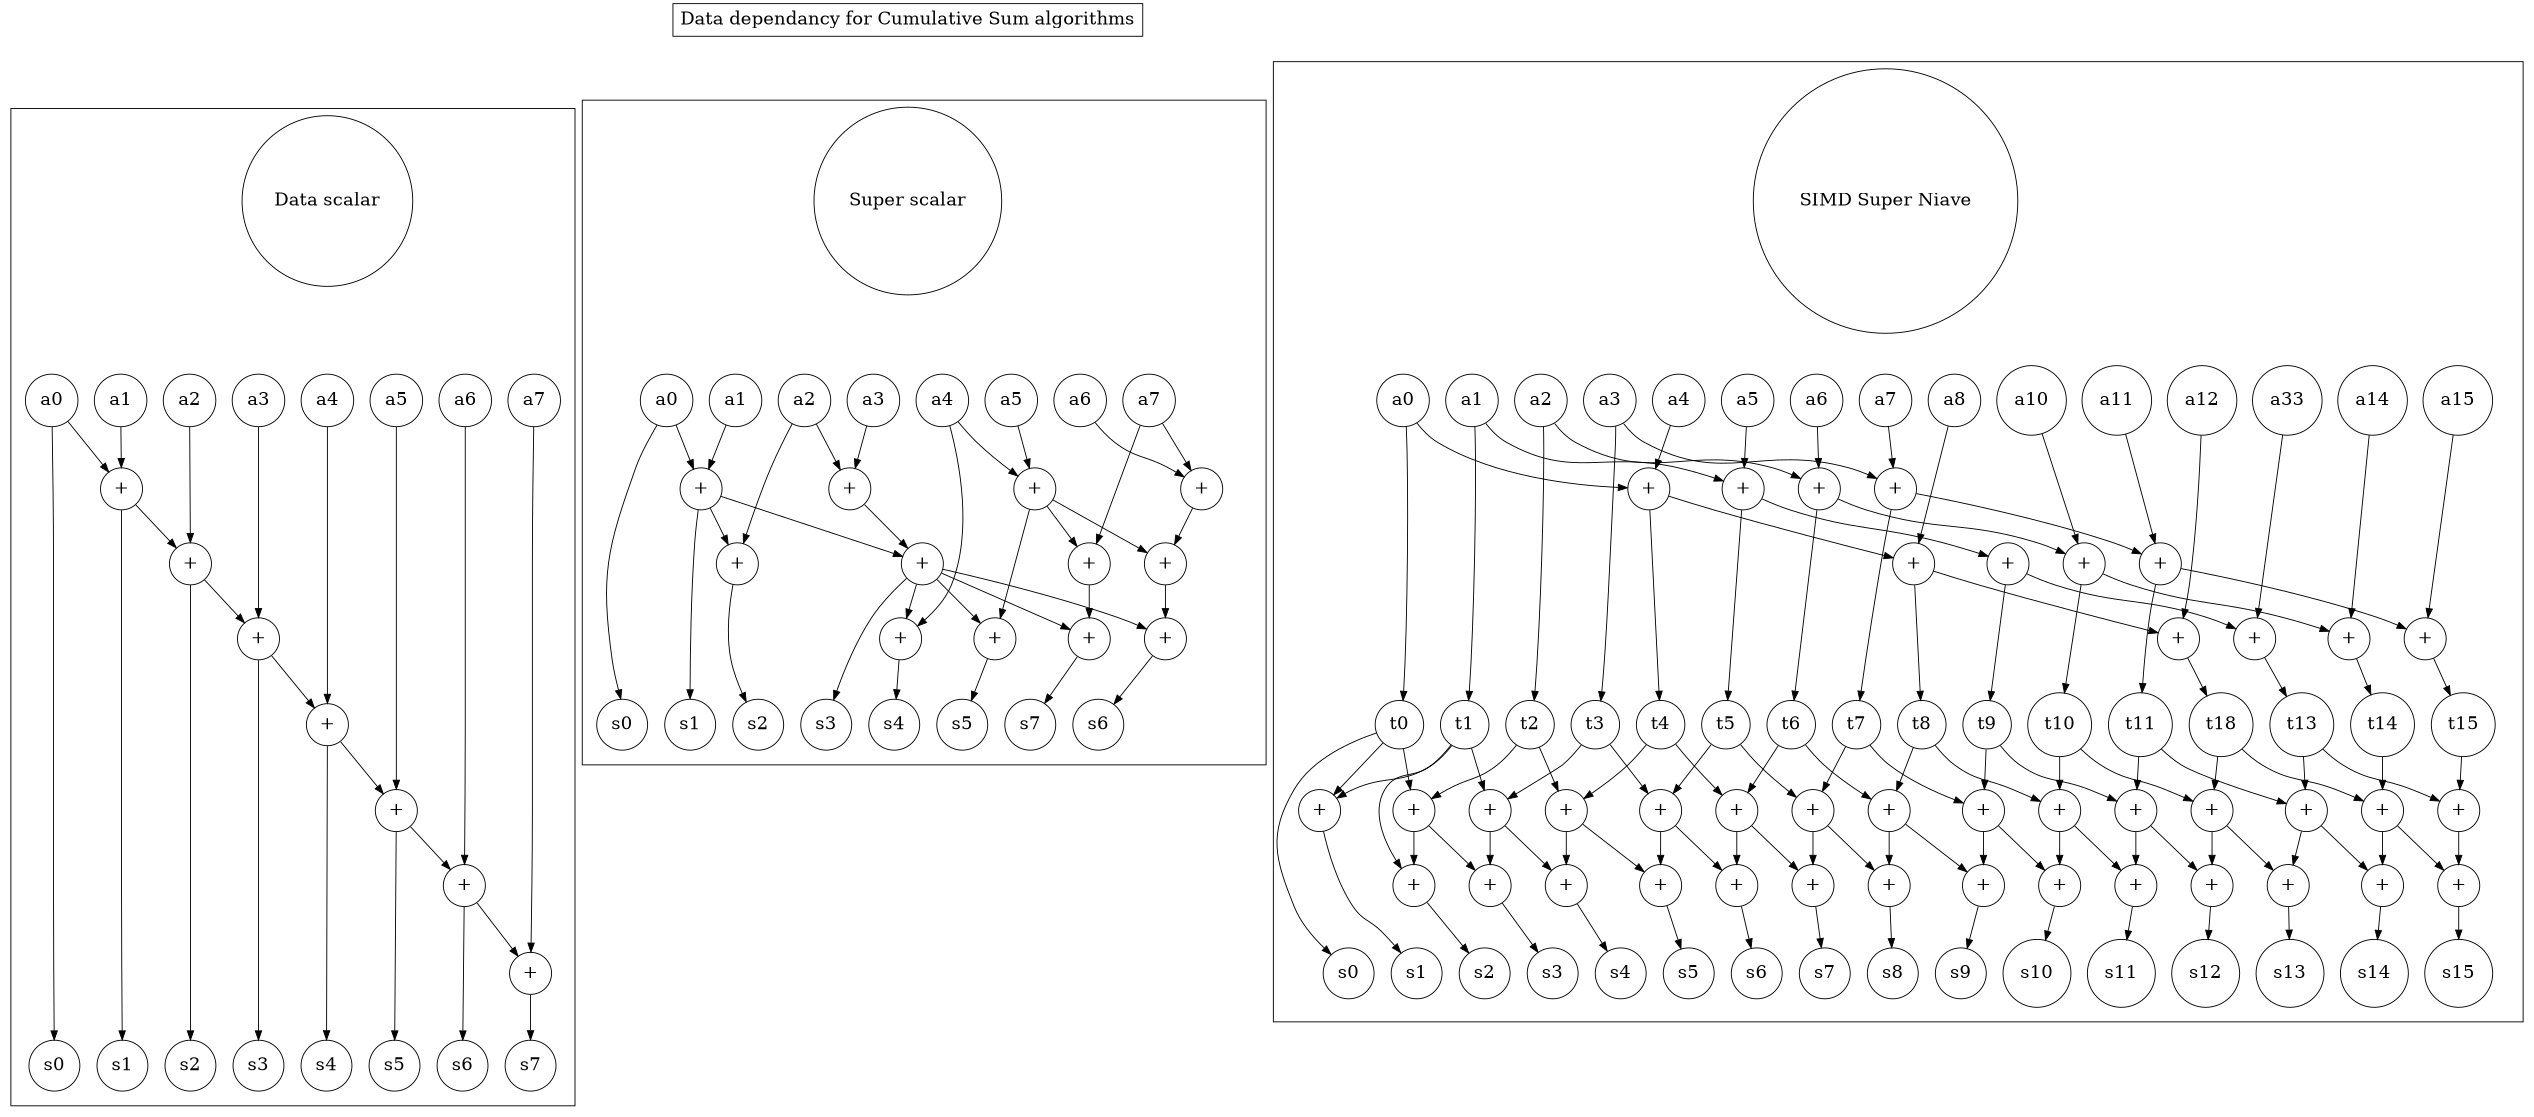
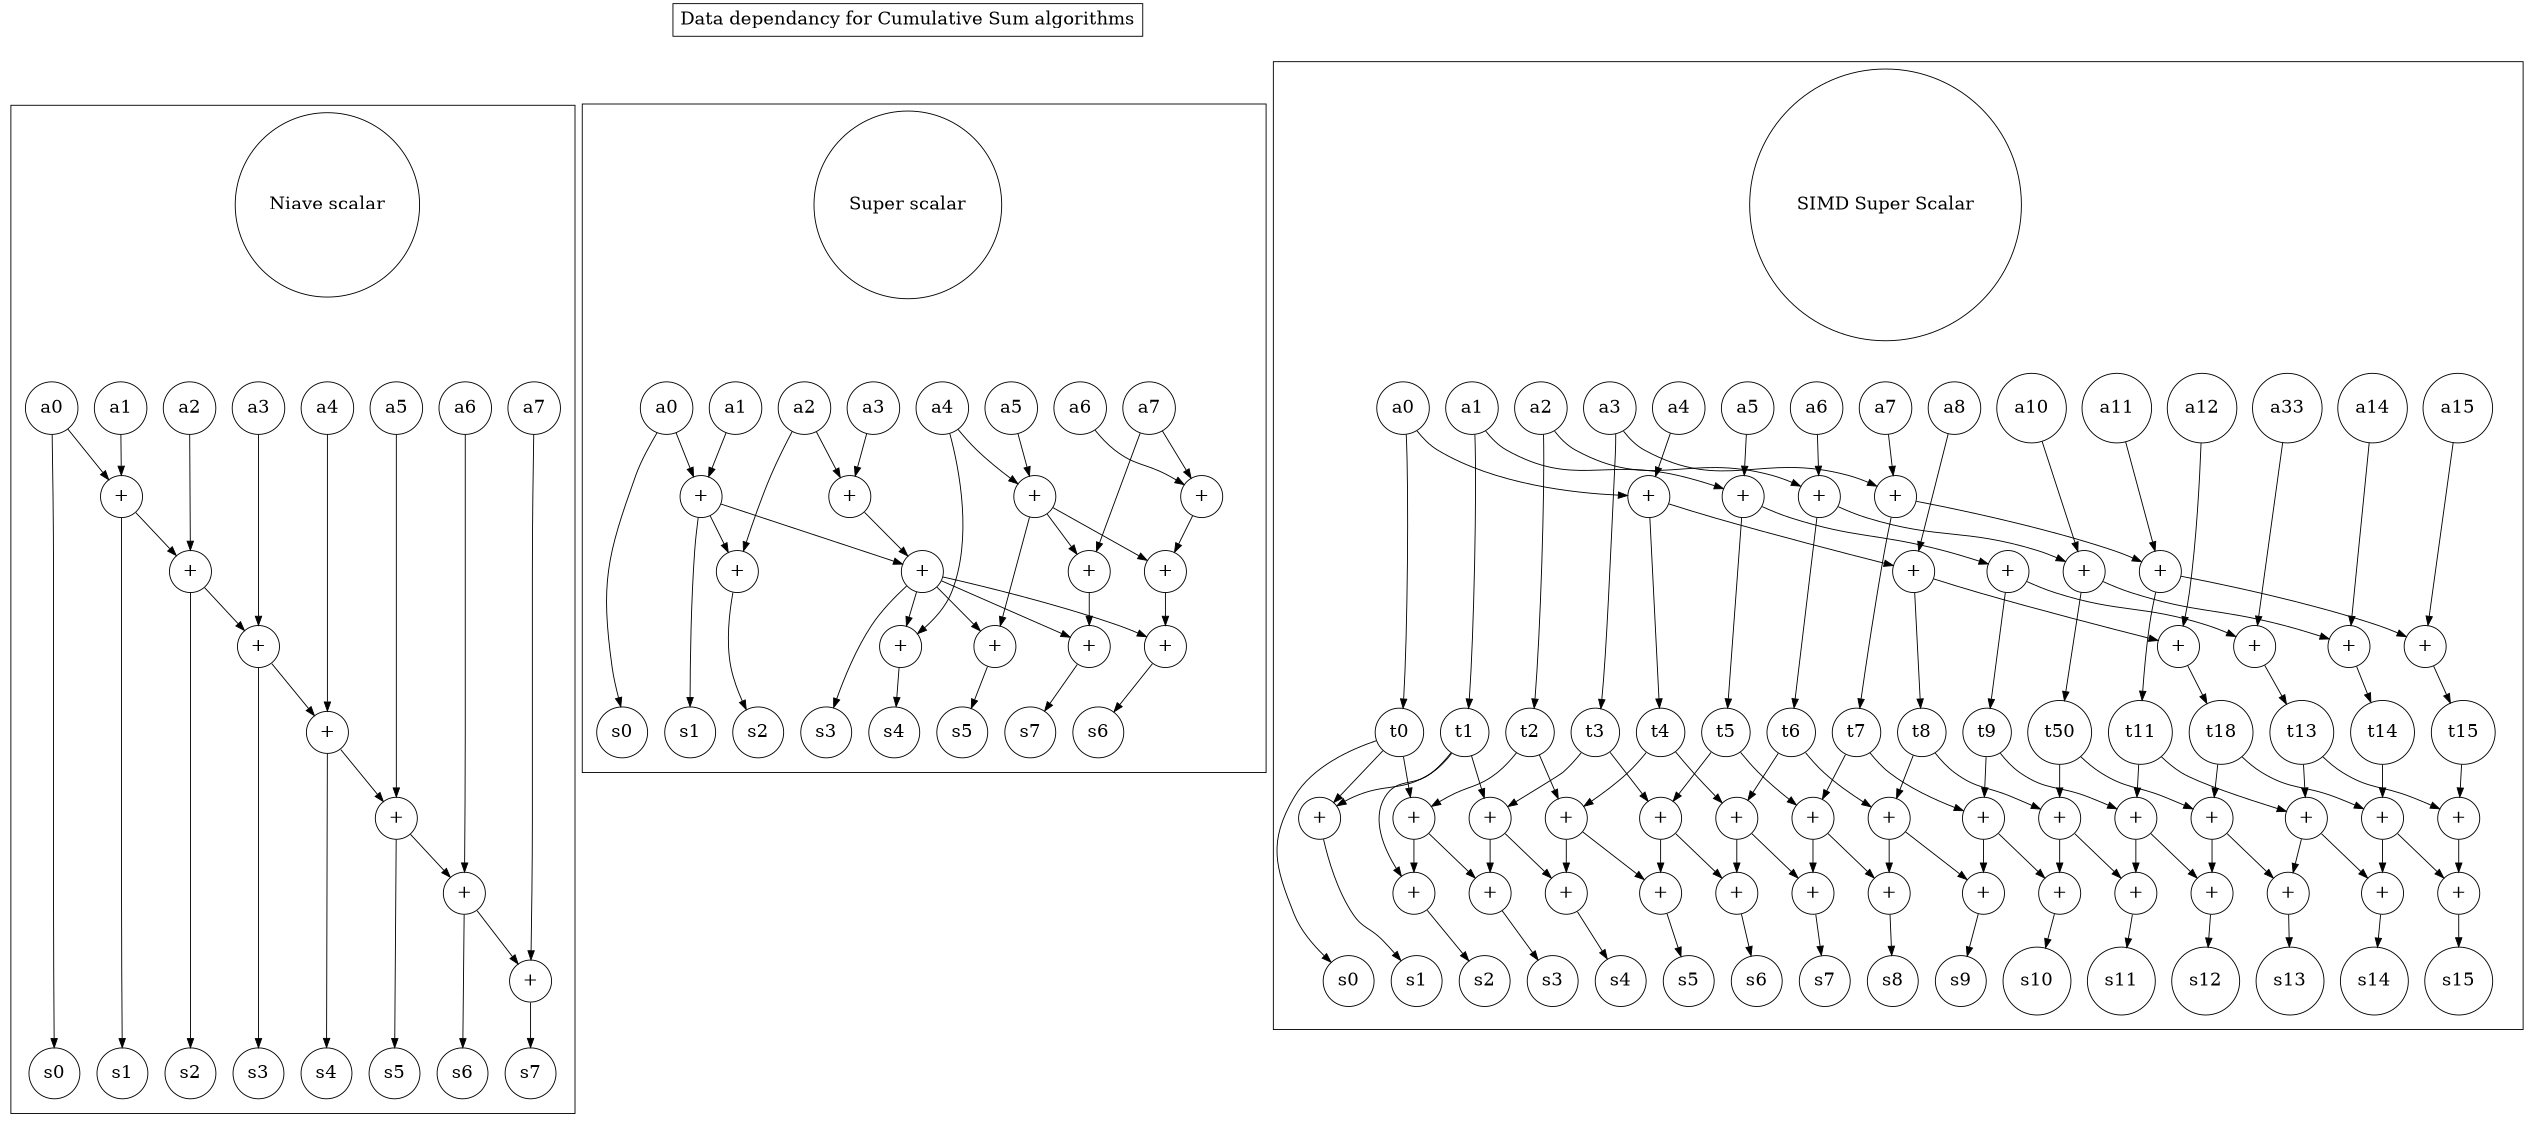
(327, 201) -> (327, 205)
(1886, 201) -> (1886, 205)
(2060, 725) -> (2060, 732)
